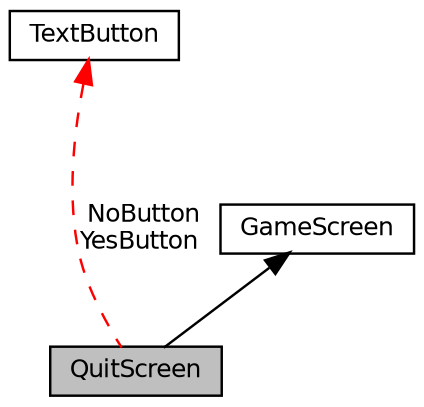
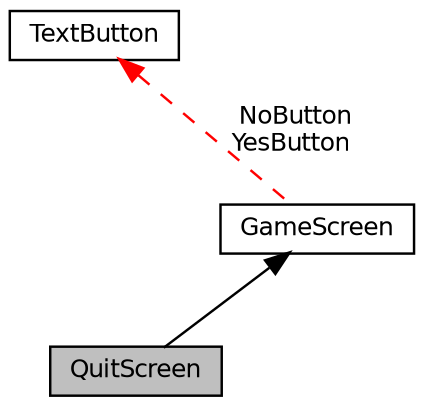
(74, 220) -> (215, 140)
